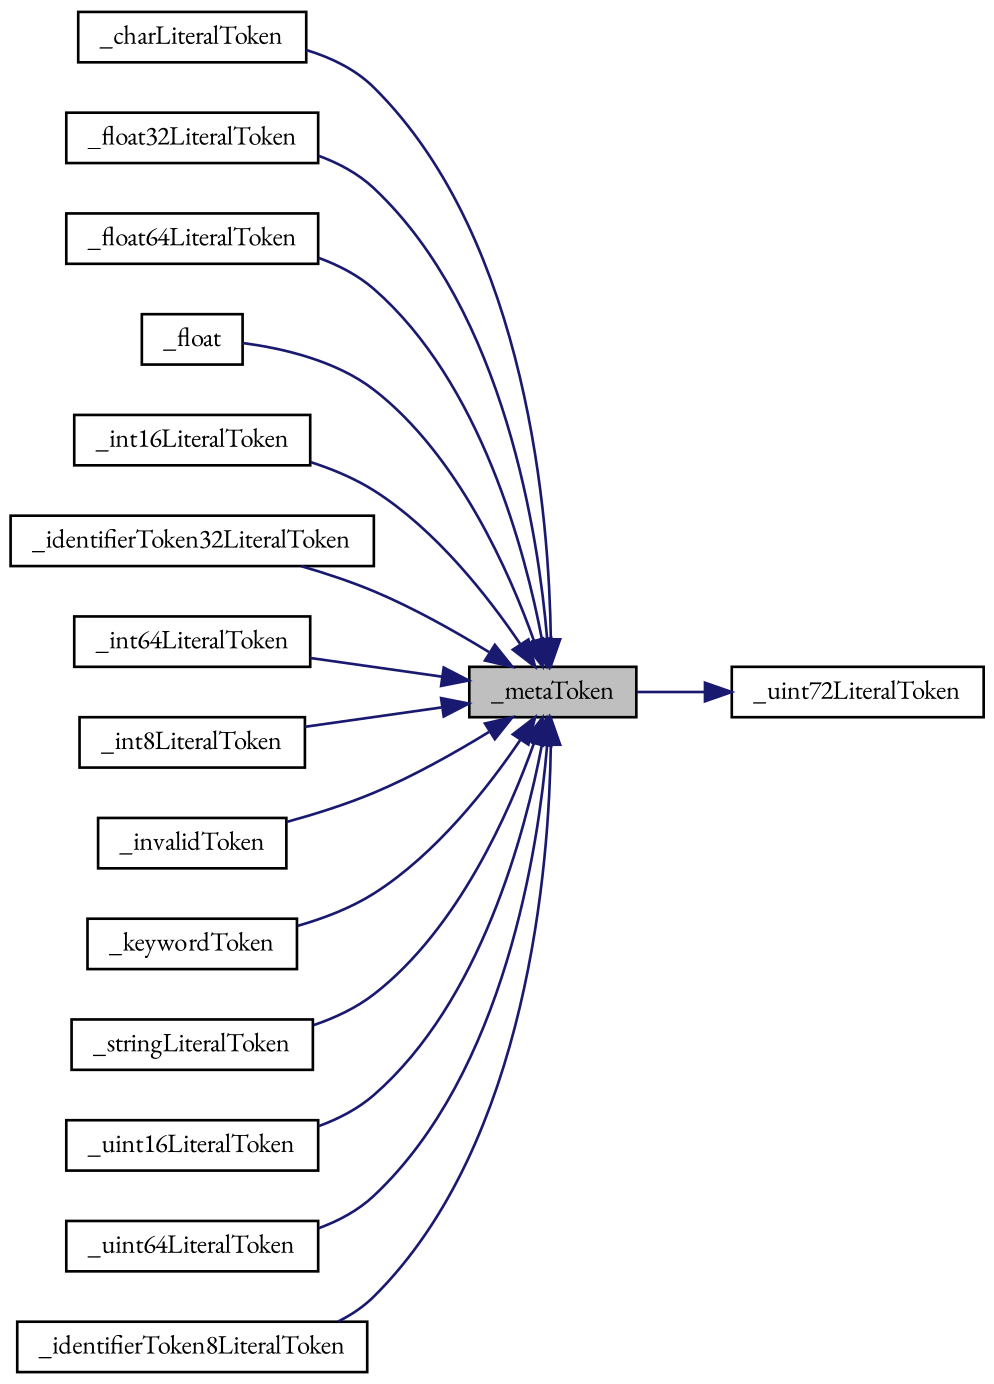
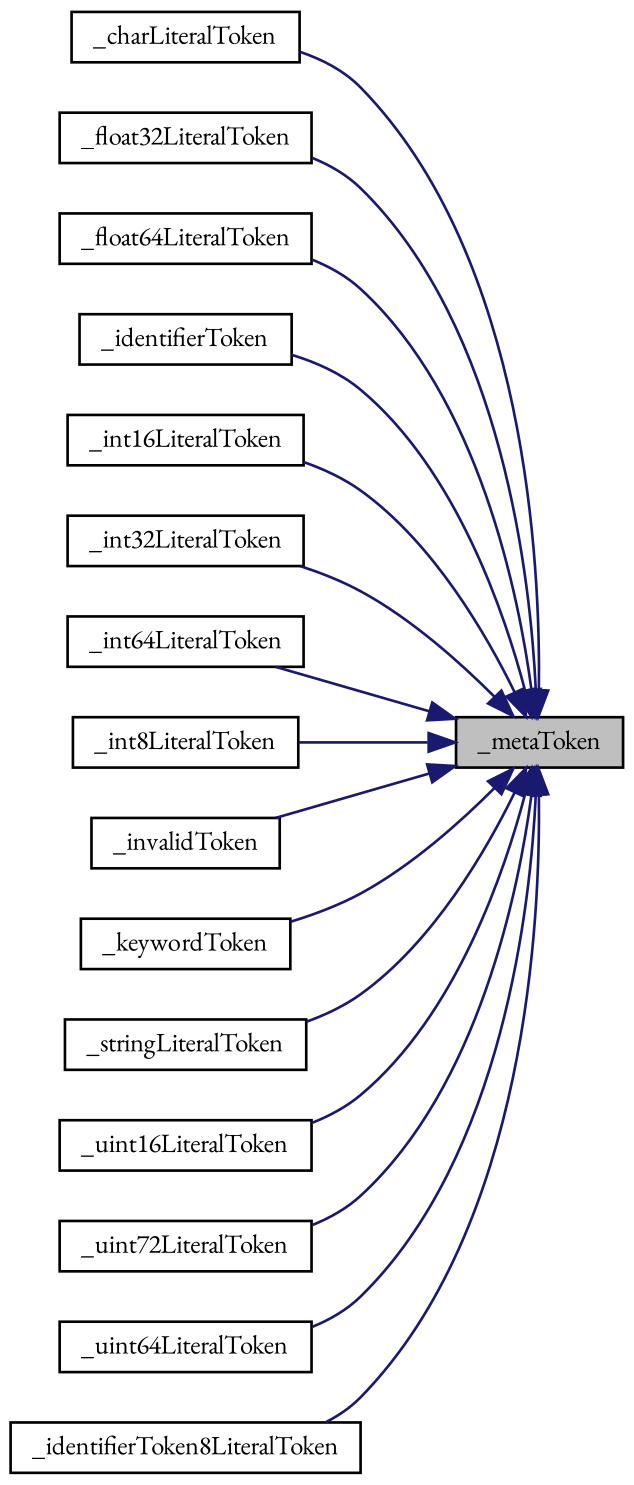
(192, 339) -> (186, 339)
(192, 541) -> (186, 541)
(671, 692) -> (467, 1036)
